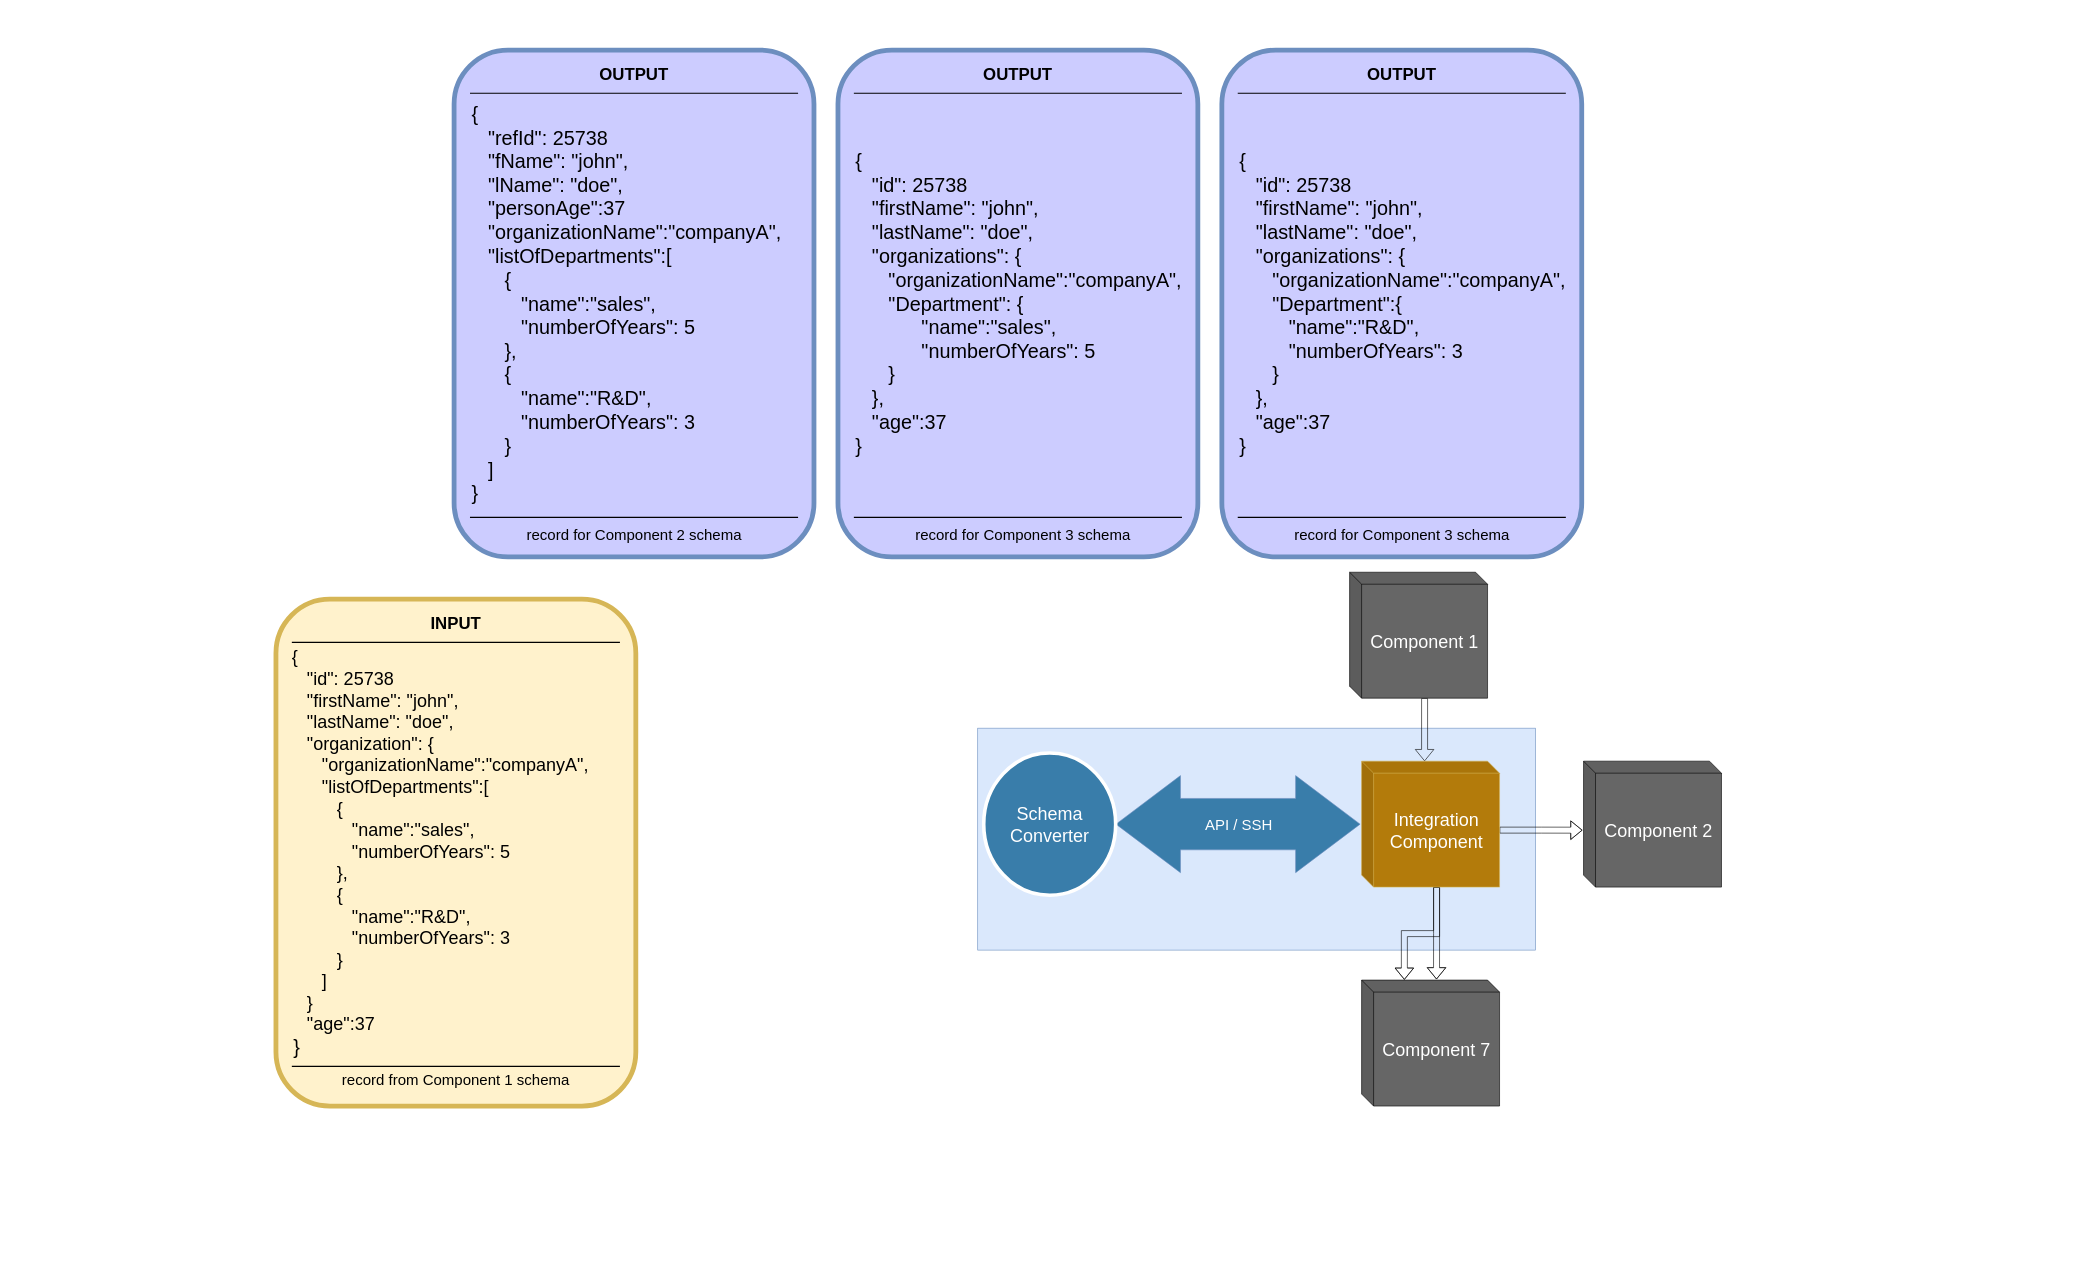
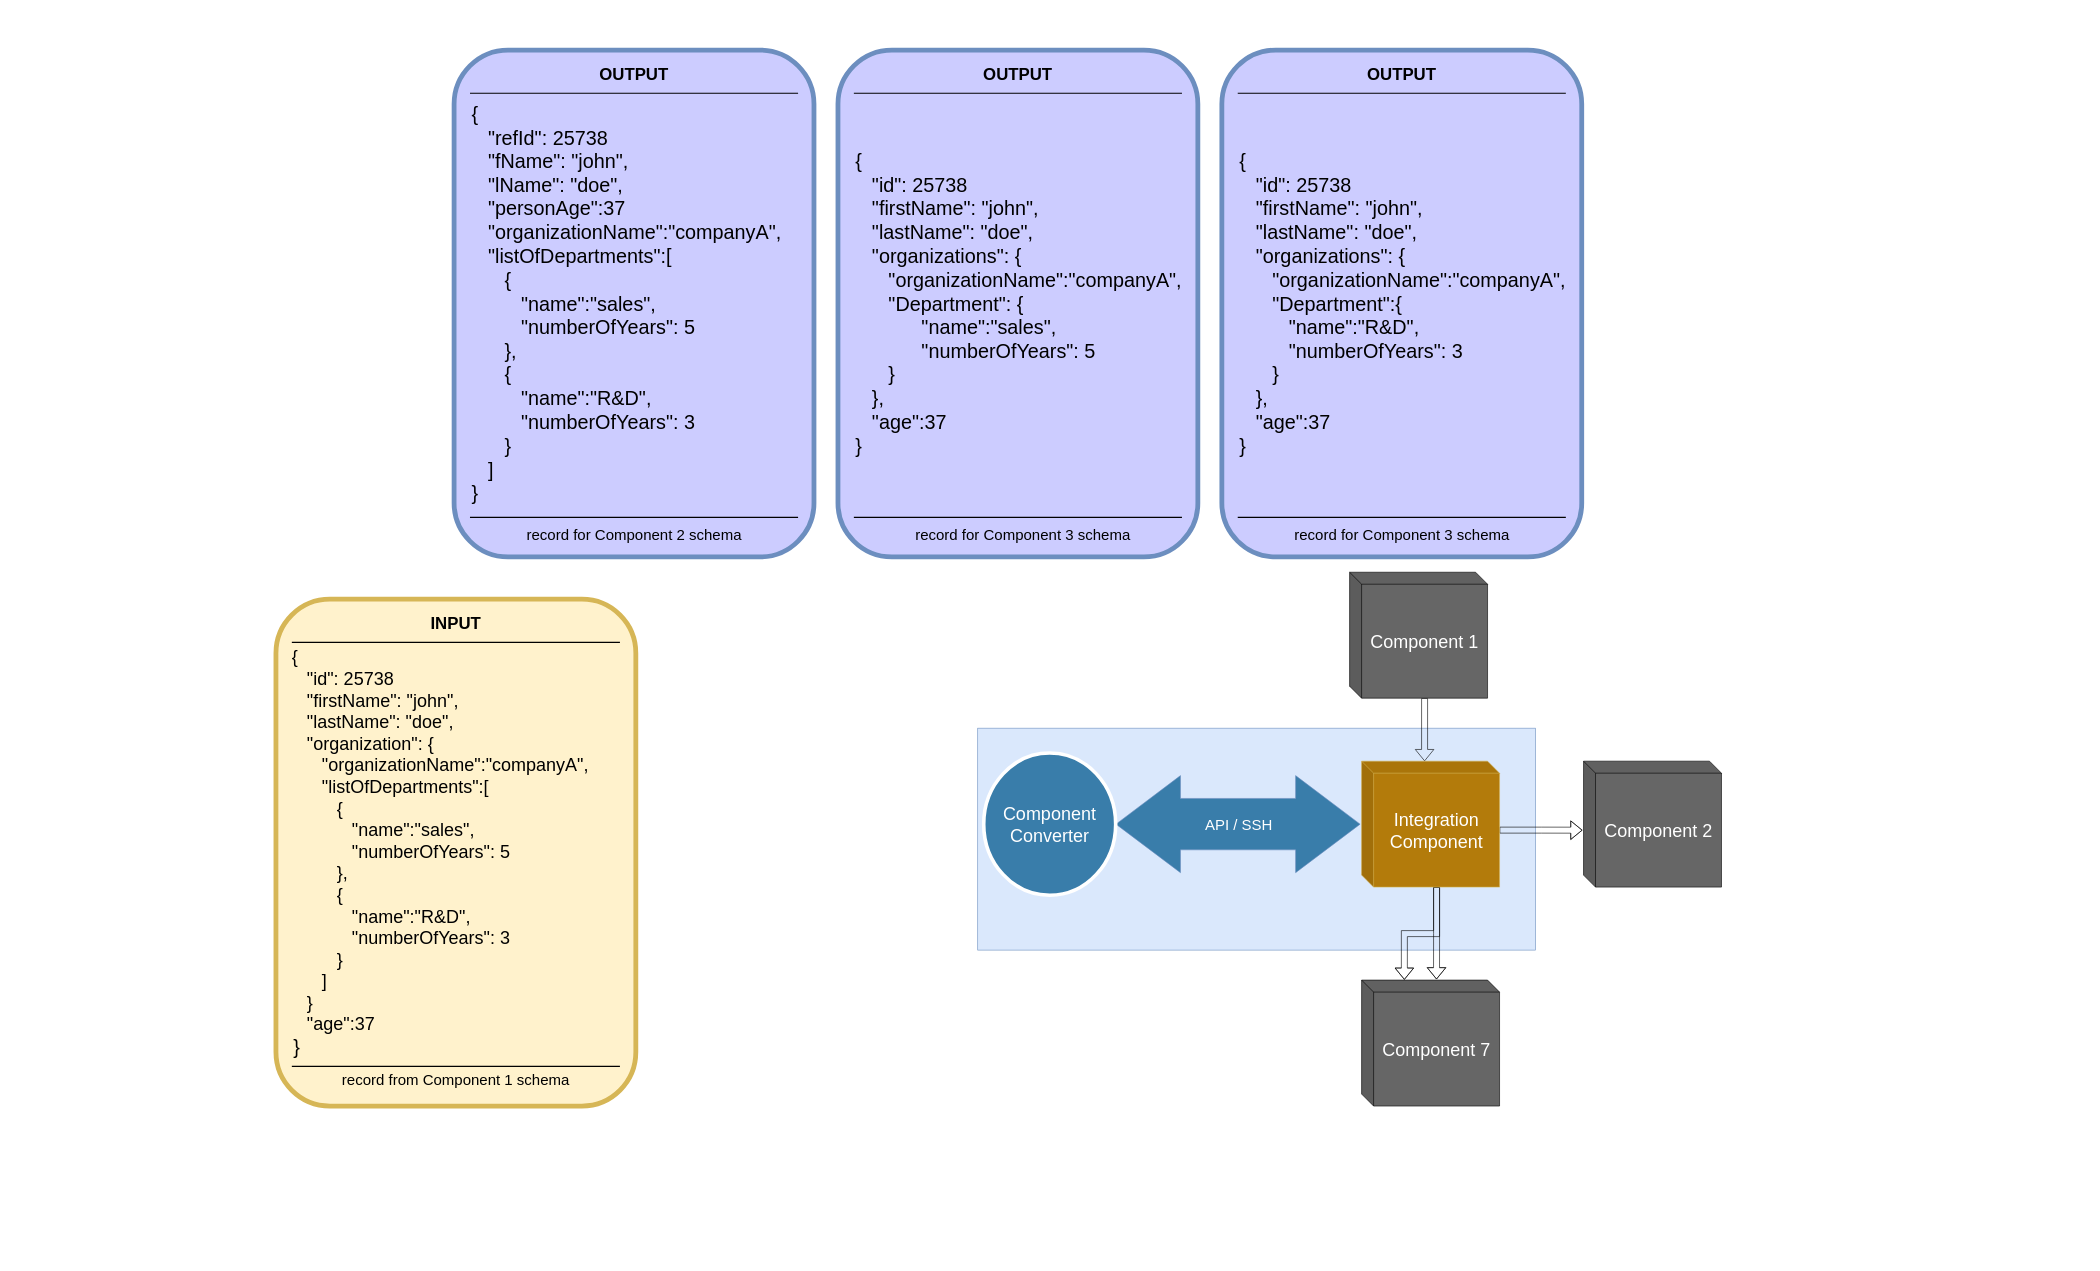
(1050, 825) -> (1050, 825)
